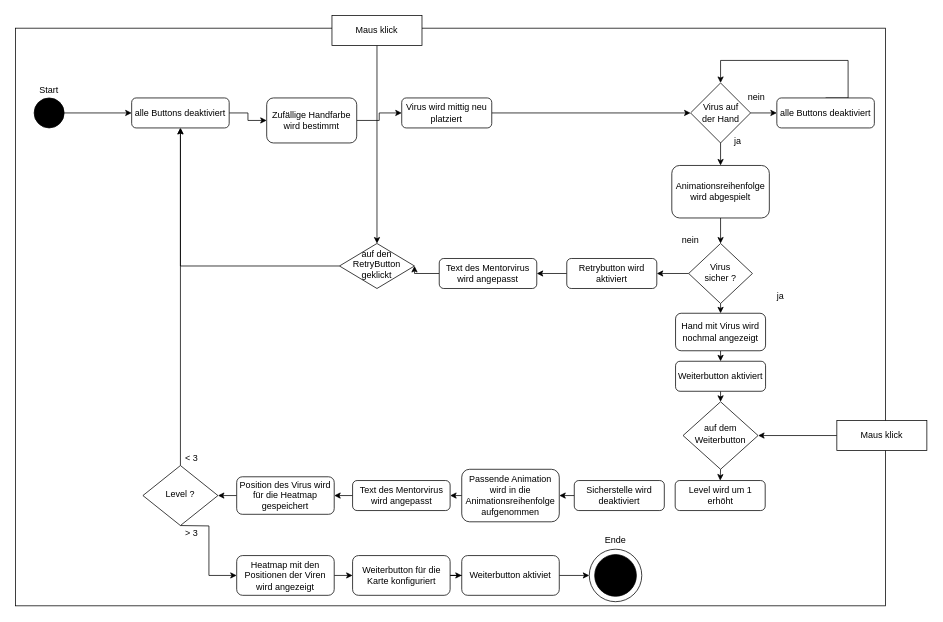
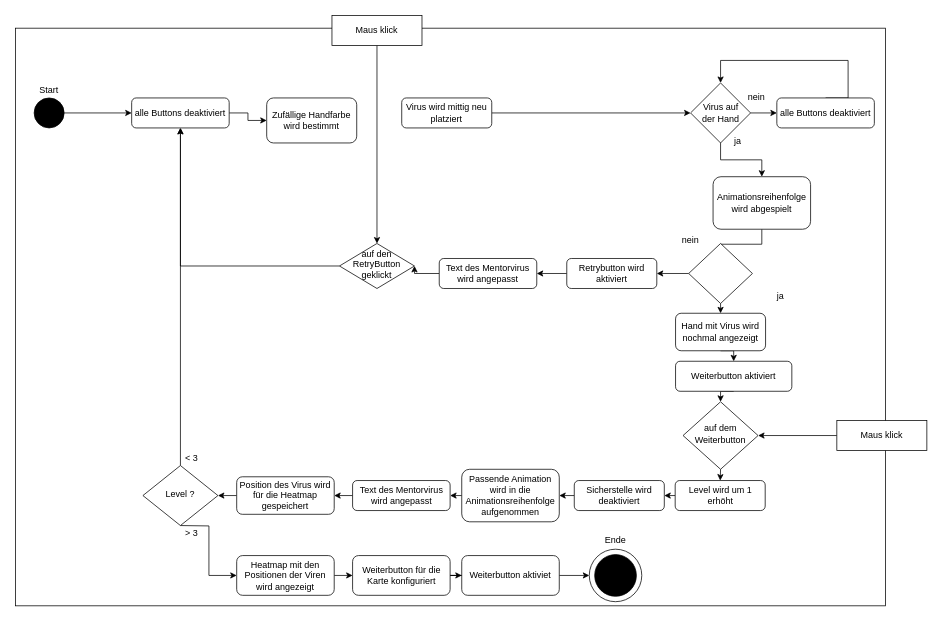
(372, 120) -> none
(720, 192) -> (762, 203)
(721, 273) -> none
(720, 376) -> (734, 376)
none -> (672, 495)
